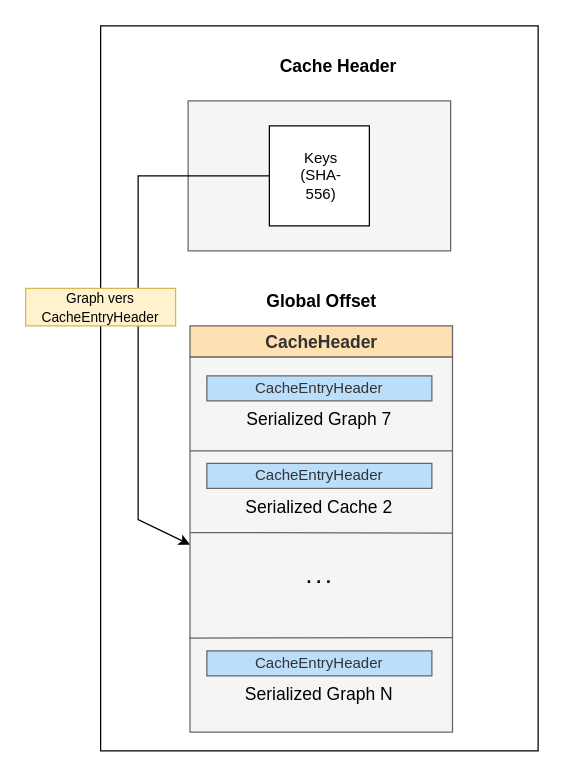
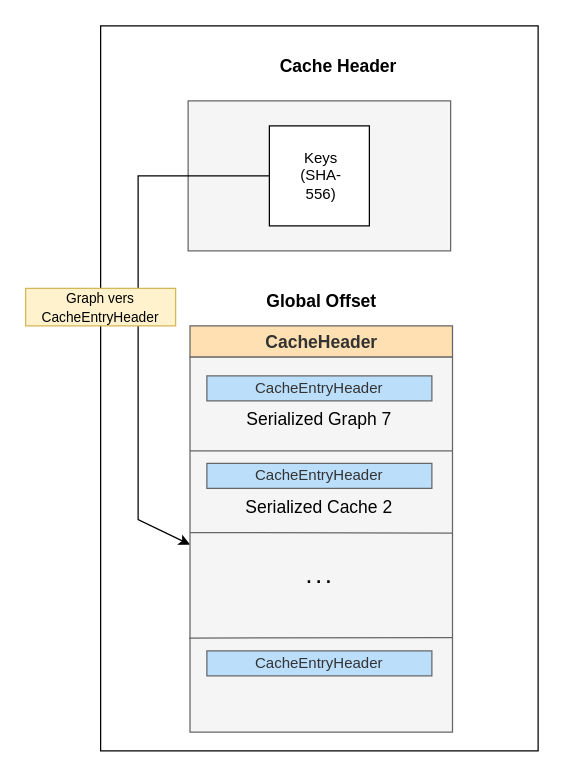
(319, 694) -> none
